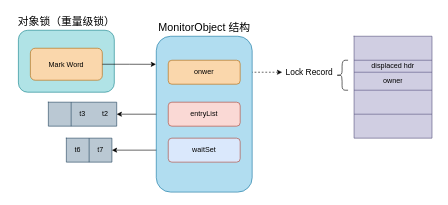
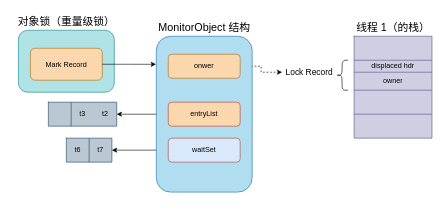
none -> (393, 27)
(66, 65) -> (66, 65)
(204, 72) -> (204, 66)
(204, 114) -> (204, 114)
